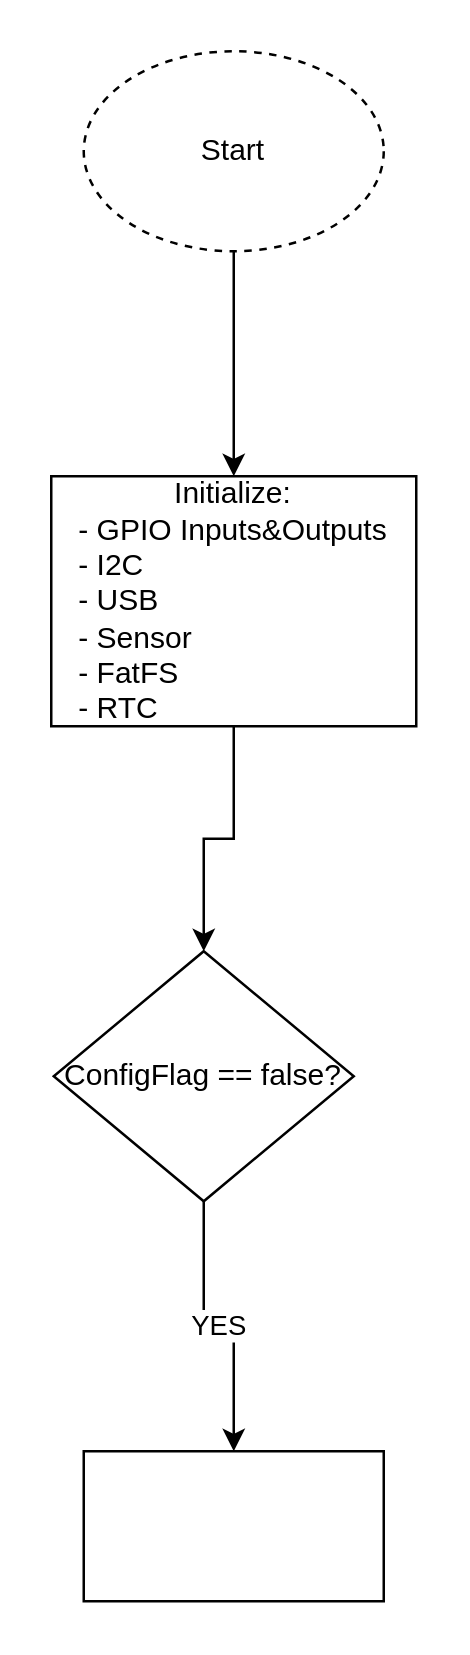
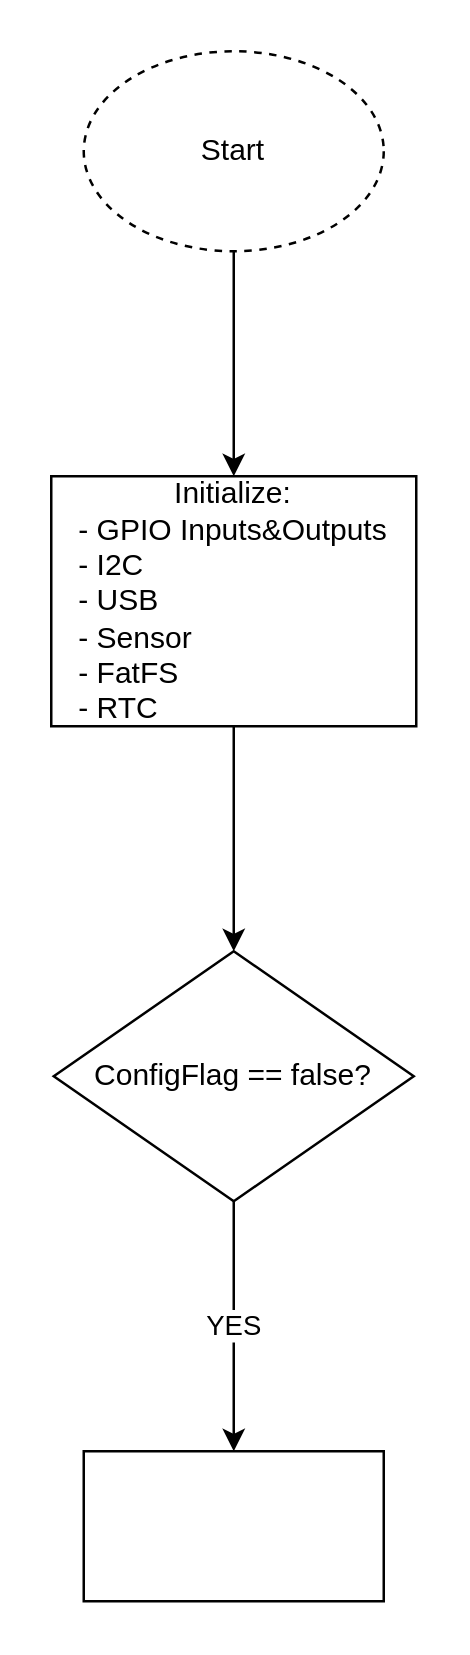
(204, 1076) -> (234, 1076)
